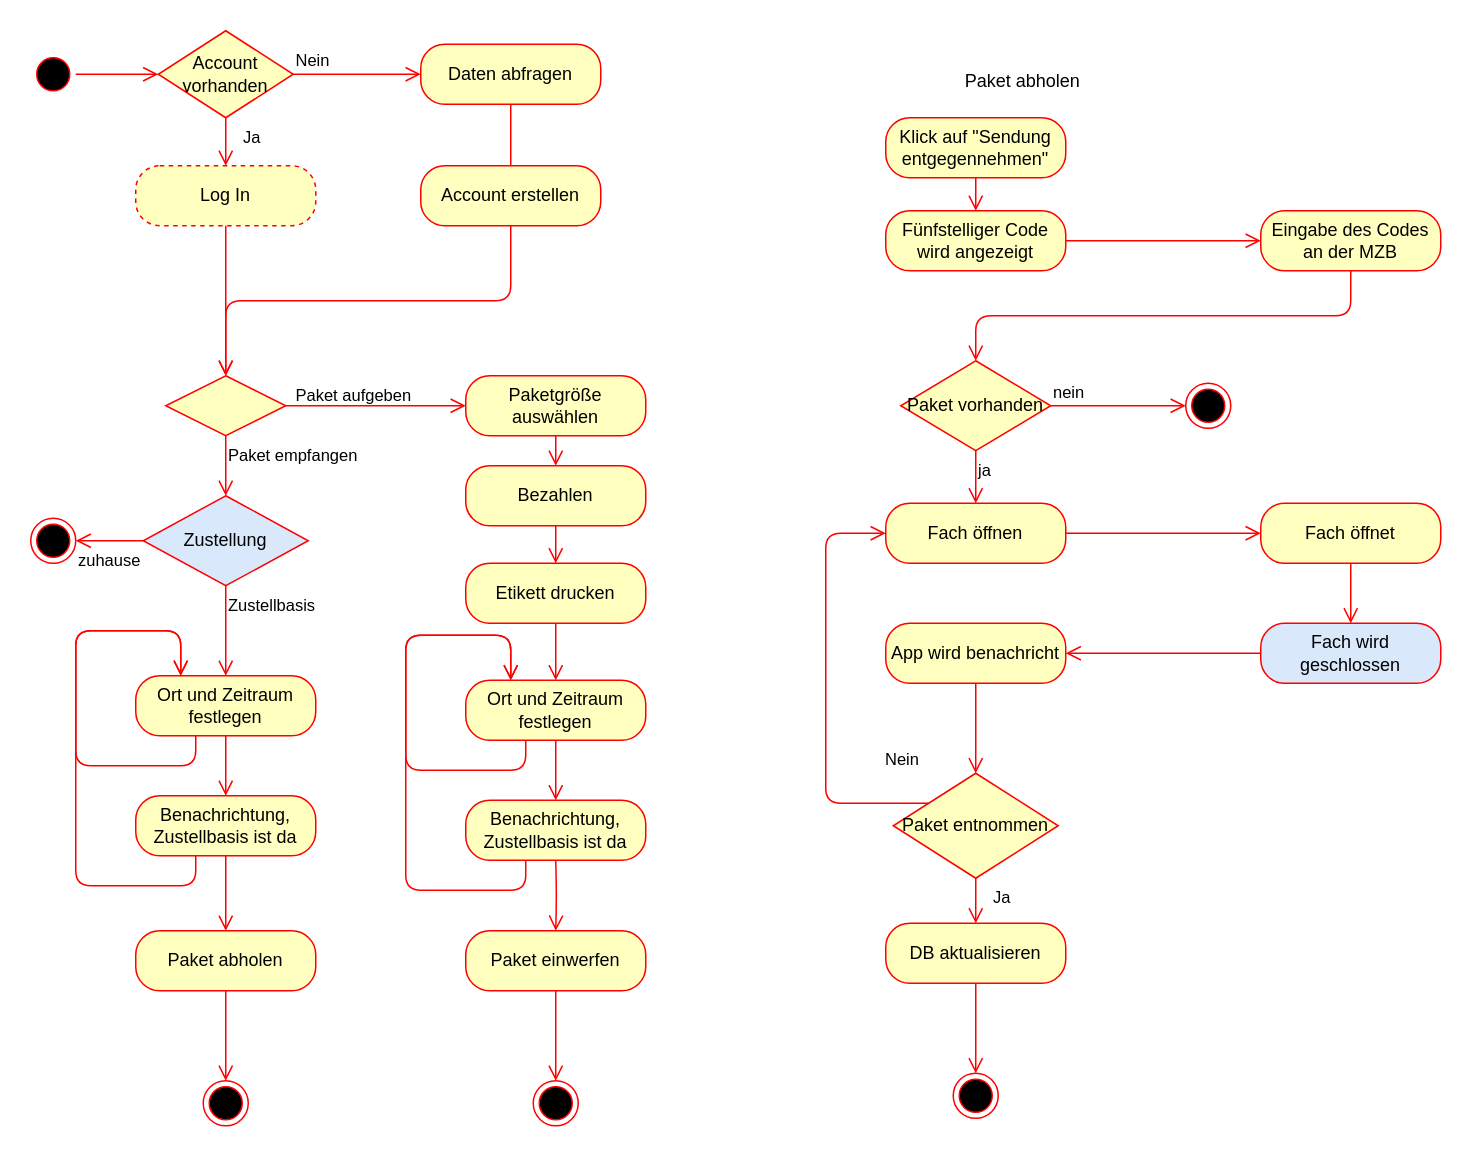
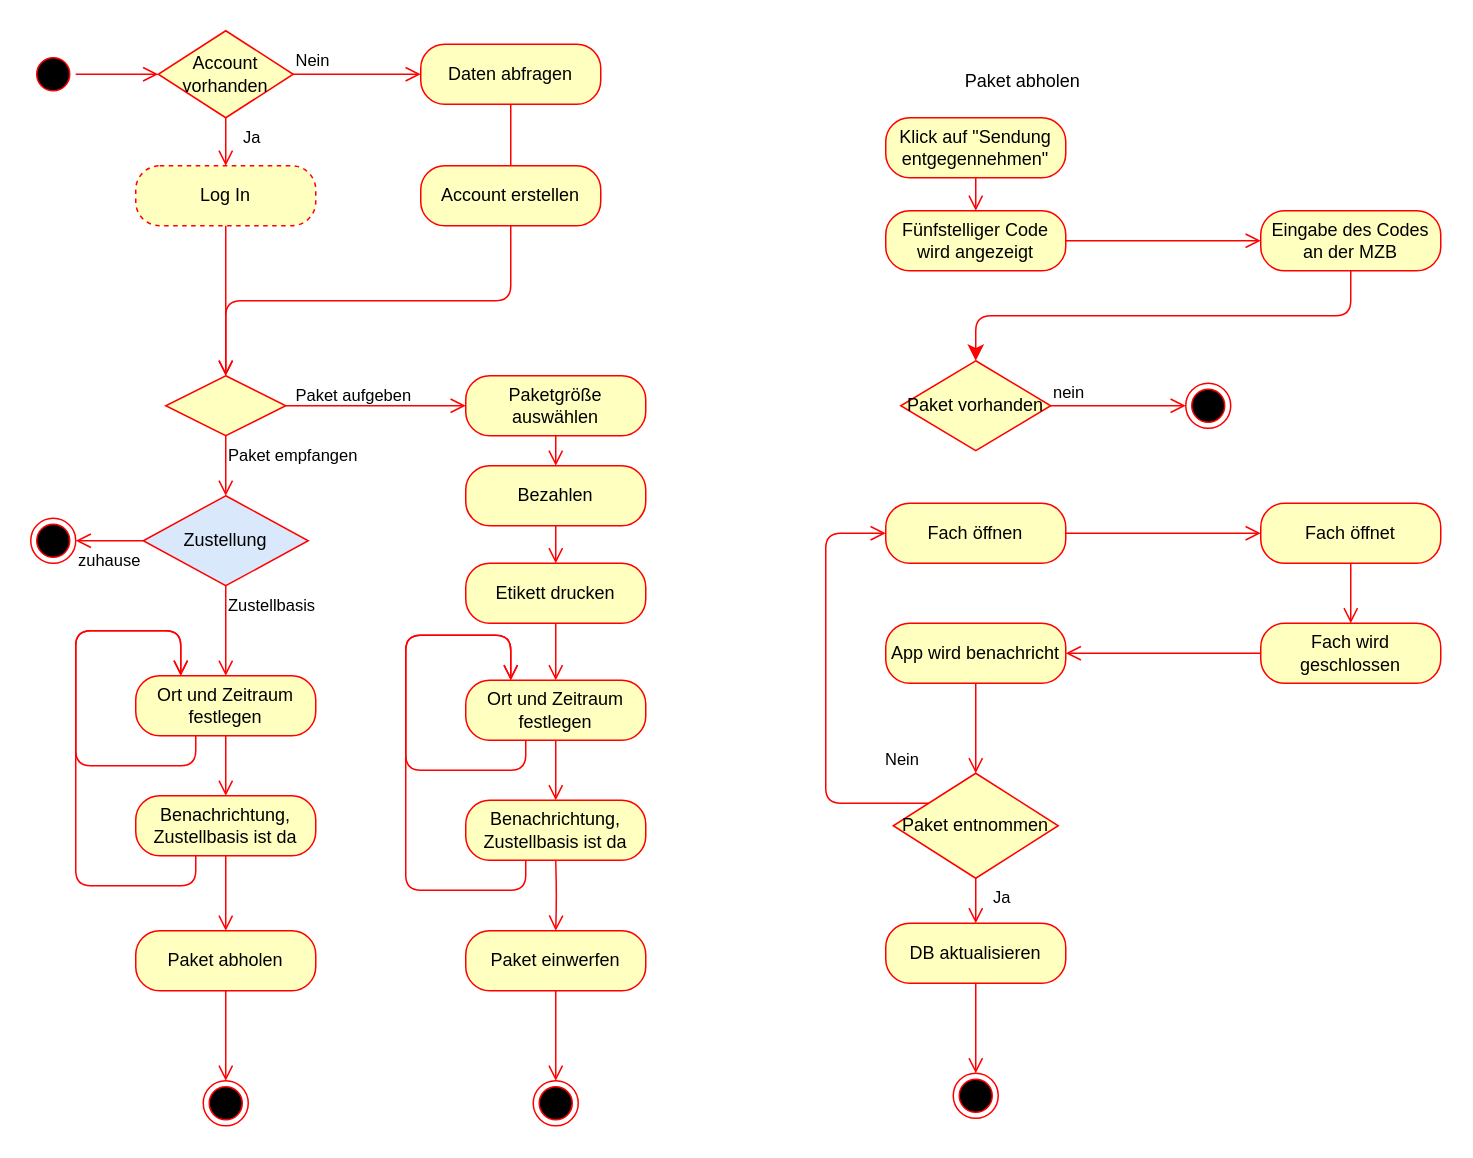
(976, 350) -> (976, 347)
(976, 475) -> none
(1351, 653) -> (1351, 653)
